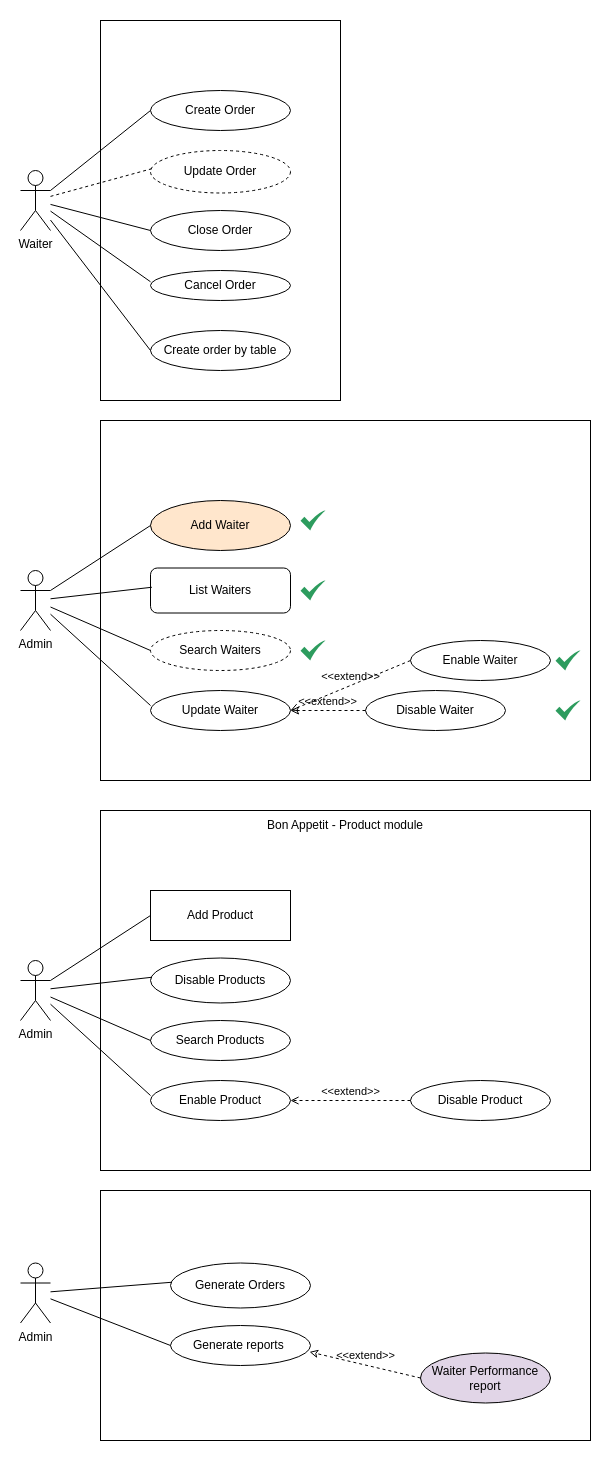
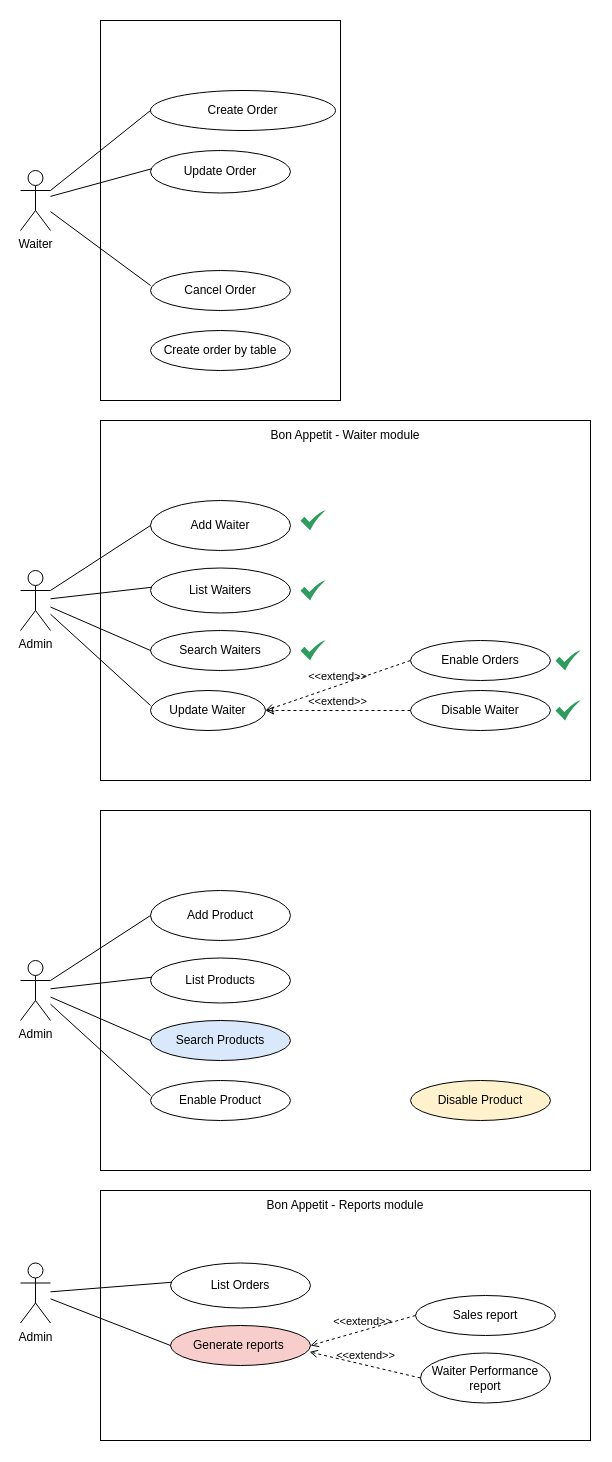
(221, 111) -> (243, 111)
(221, 172) -> (221, 172)
(102, 182) -> (102, 182)
(100, 217) -> none
(221, 231) -> none
(101, 285) -> none
(221, 286) -> (221, 291)
none -> (346, 436)
(221, 526) -> (221, 526)
(221, 591) -> (221, 591)
(221, 651) -> (221, 651)
(481, 661) -> (481, 661)
(221, 711) -> (208, 711)
(436, 711) -> (481, 711)
(346, 826) -> none
(221, 916) -> (221, 916)
(221, 981) -> (221, 981)
(221, 1041) -> (221, 1041)
(352, 1101) -> none
(481, 1101) -> (481, 1101)
none -> (346, 1206)
(241, 1286) -> (241, 1286)
none -> (486, 1316)
none -> (364, 1330)
(241, 1346) -> (241, 1346)
(317, 1354) -> (315, 1353)
(486, 1378) -> (486, 1378)
